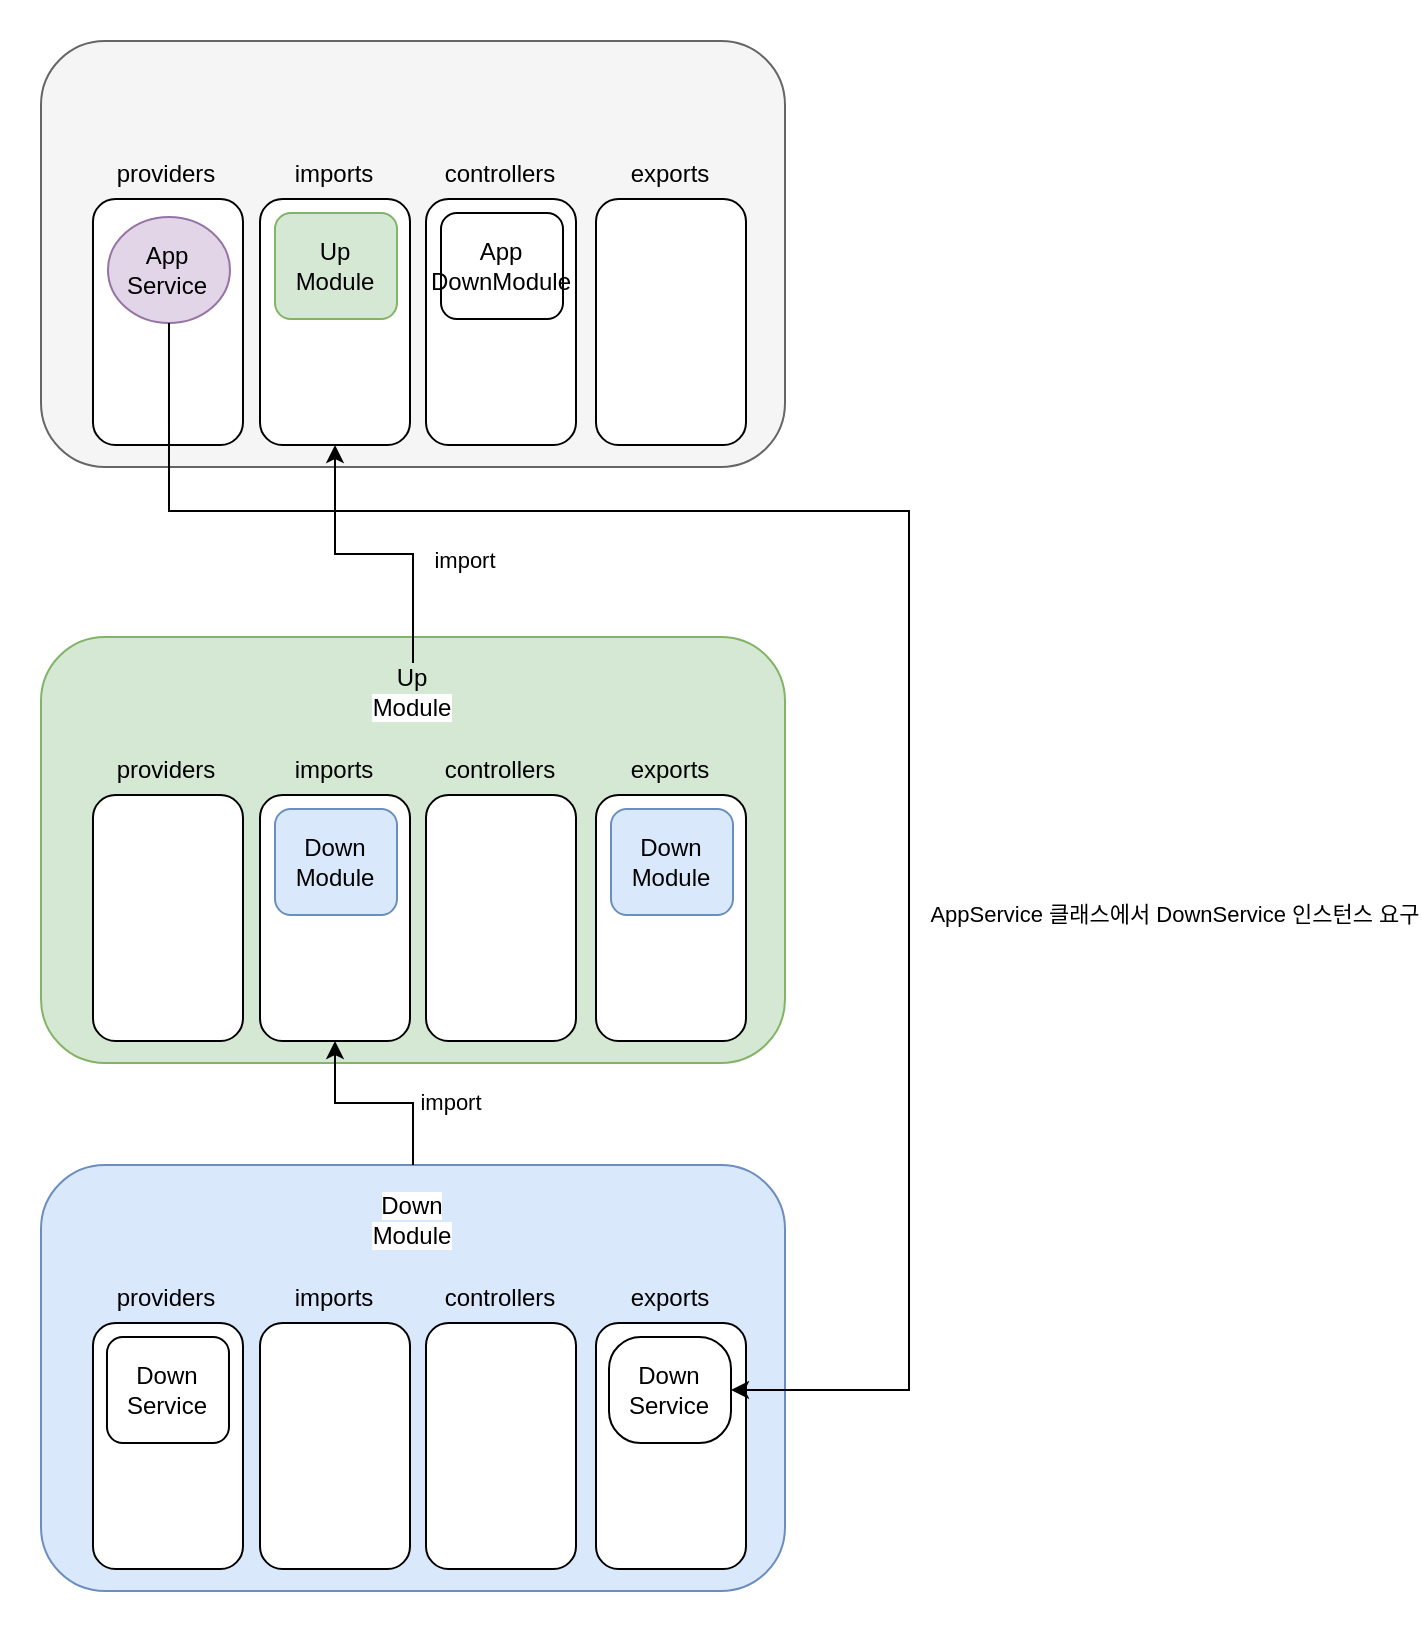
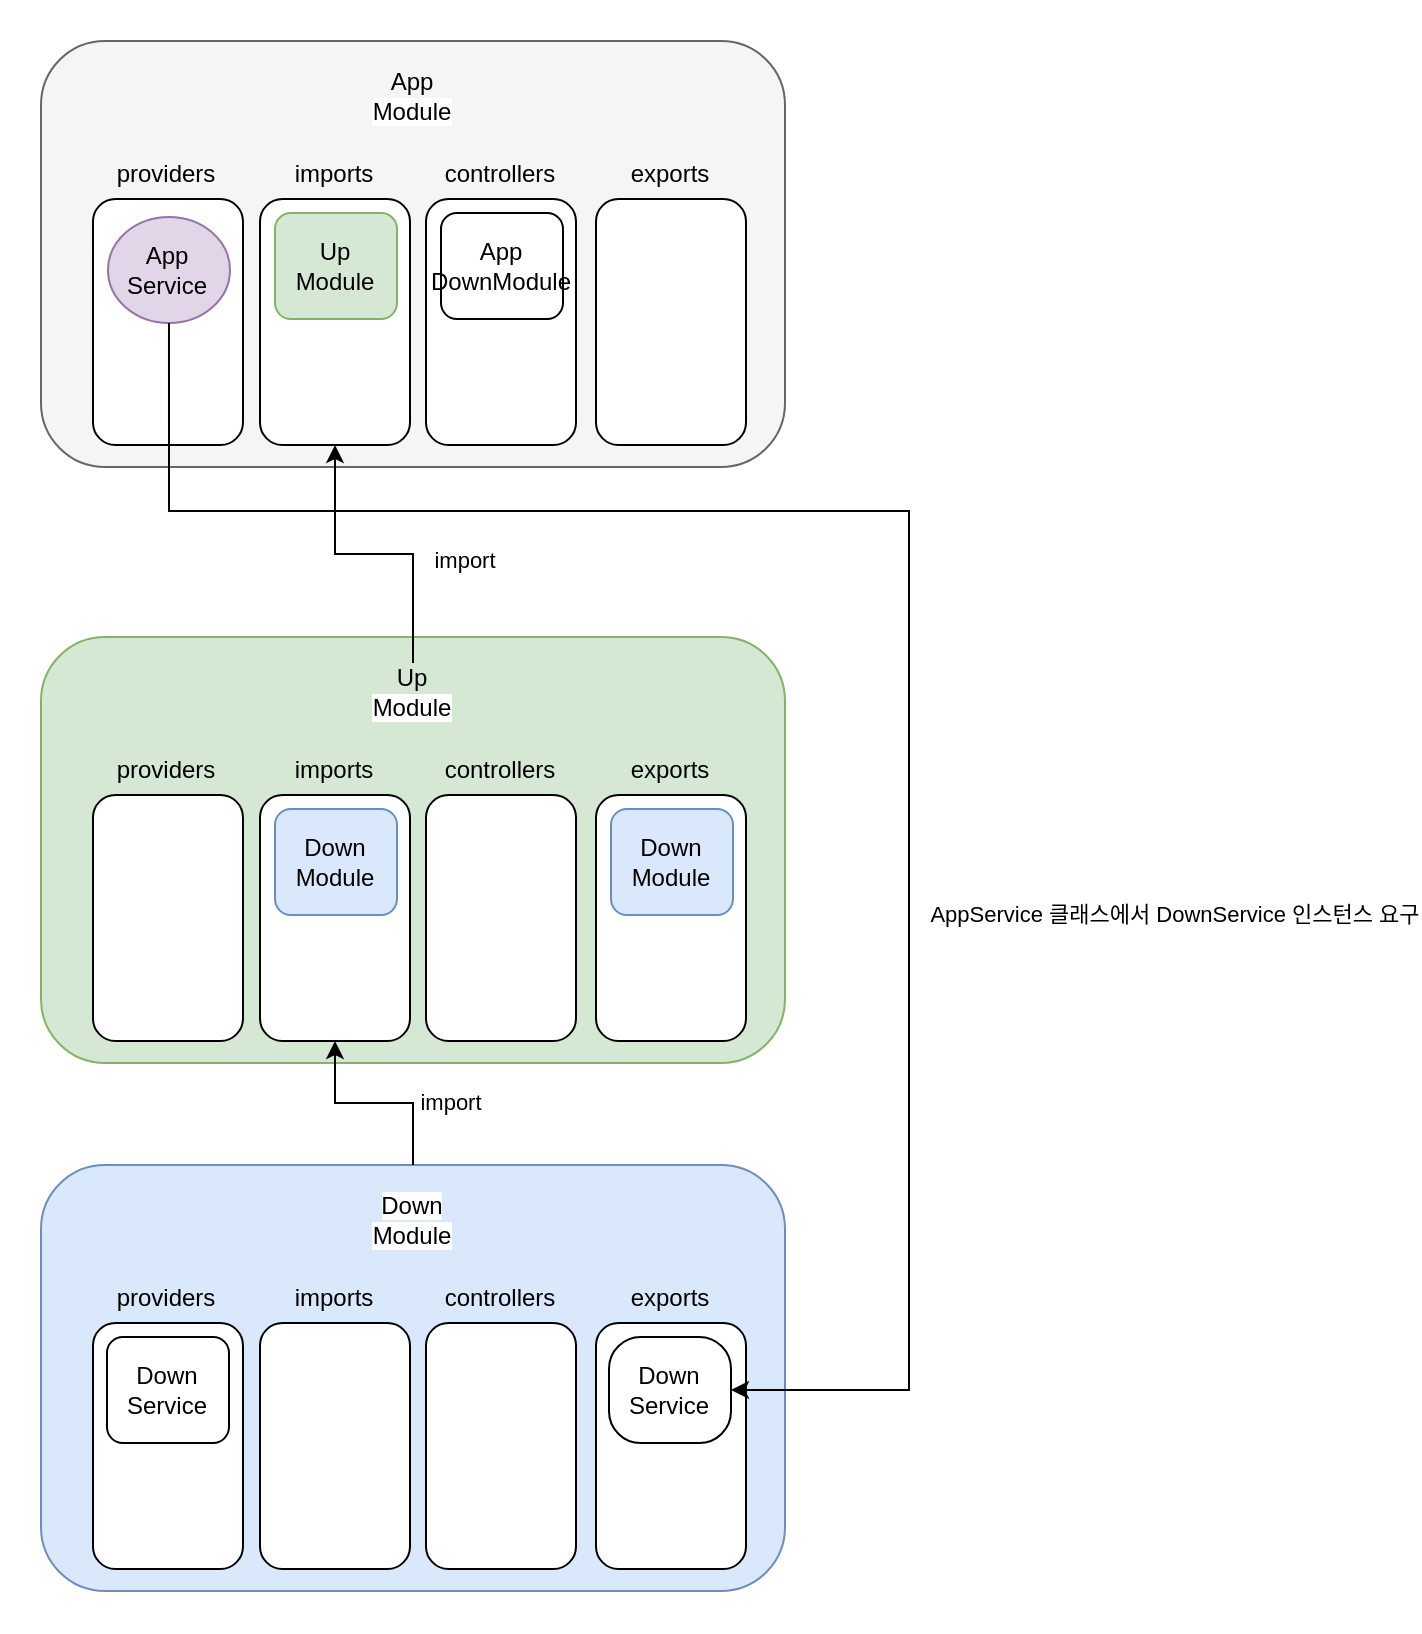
none -> (413, 97)
